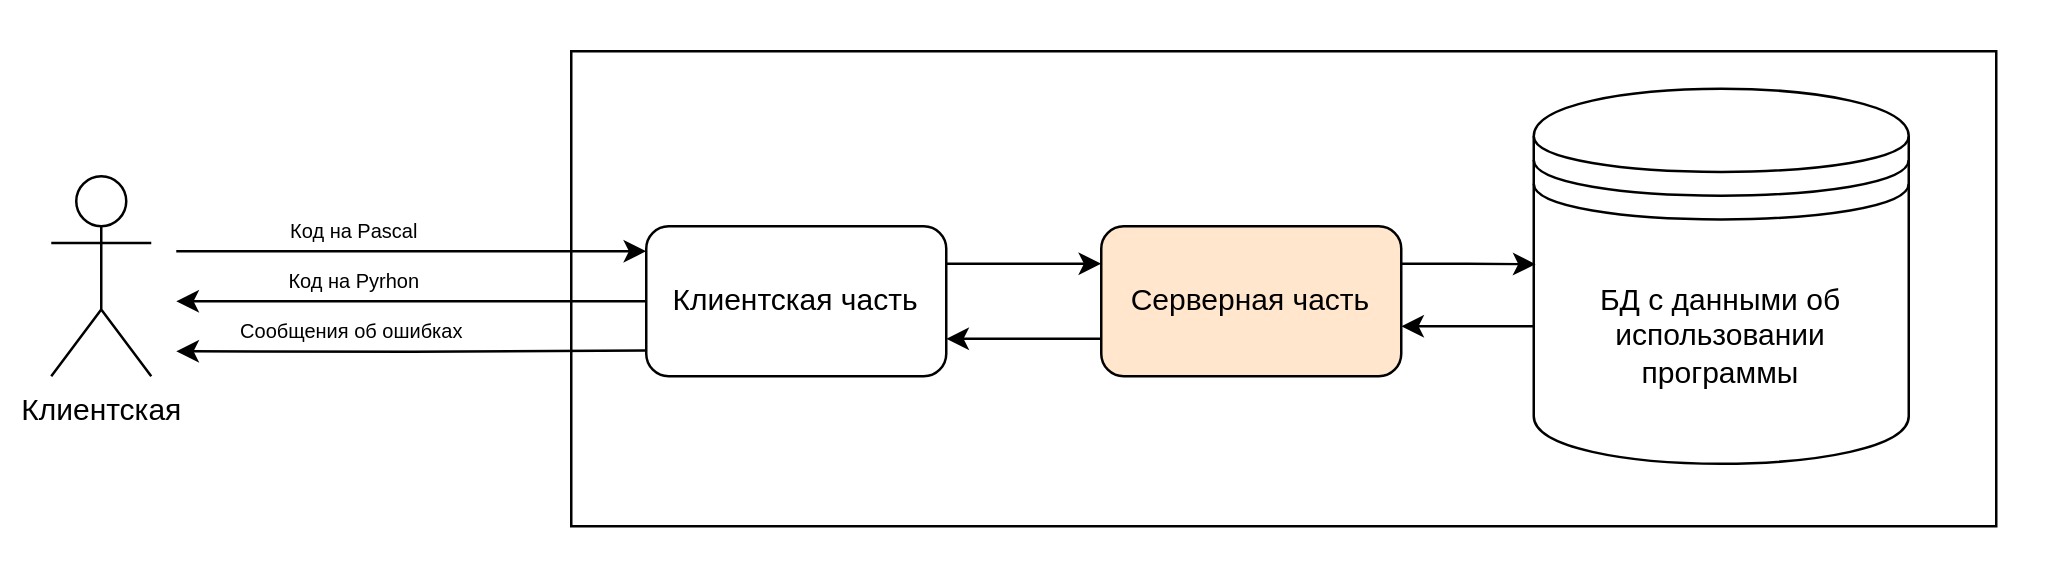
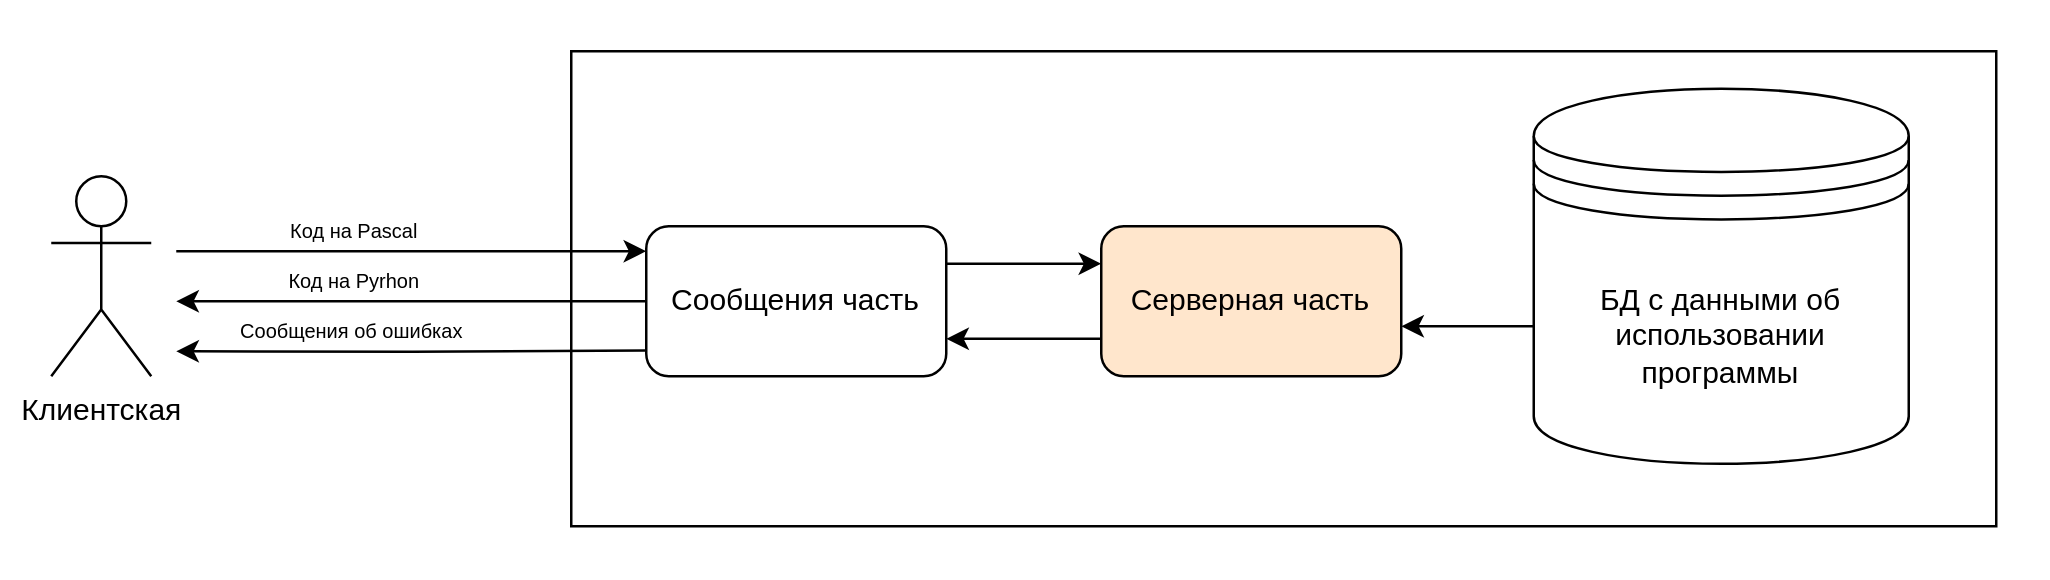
(1460, 264) -> none
(796, 301) -> (796, 301)
